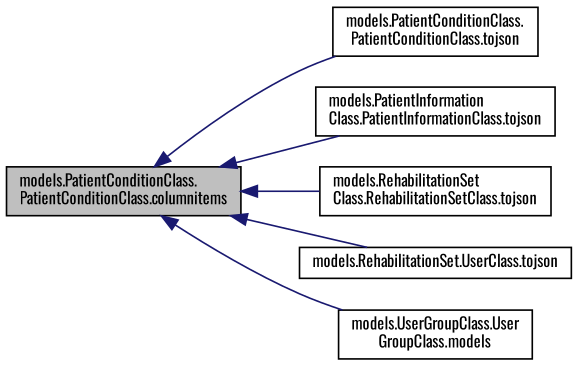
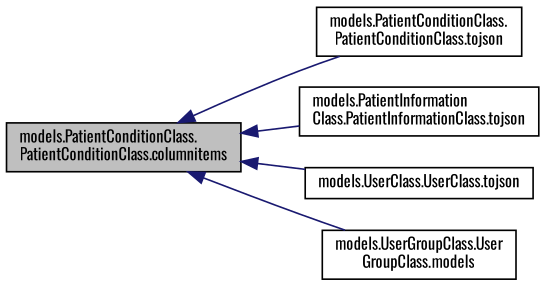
(435, 191) -> none
(435, 263) -> (419, 183)
